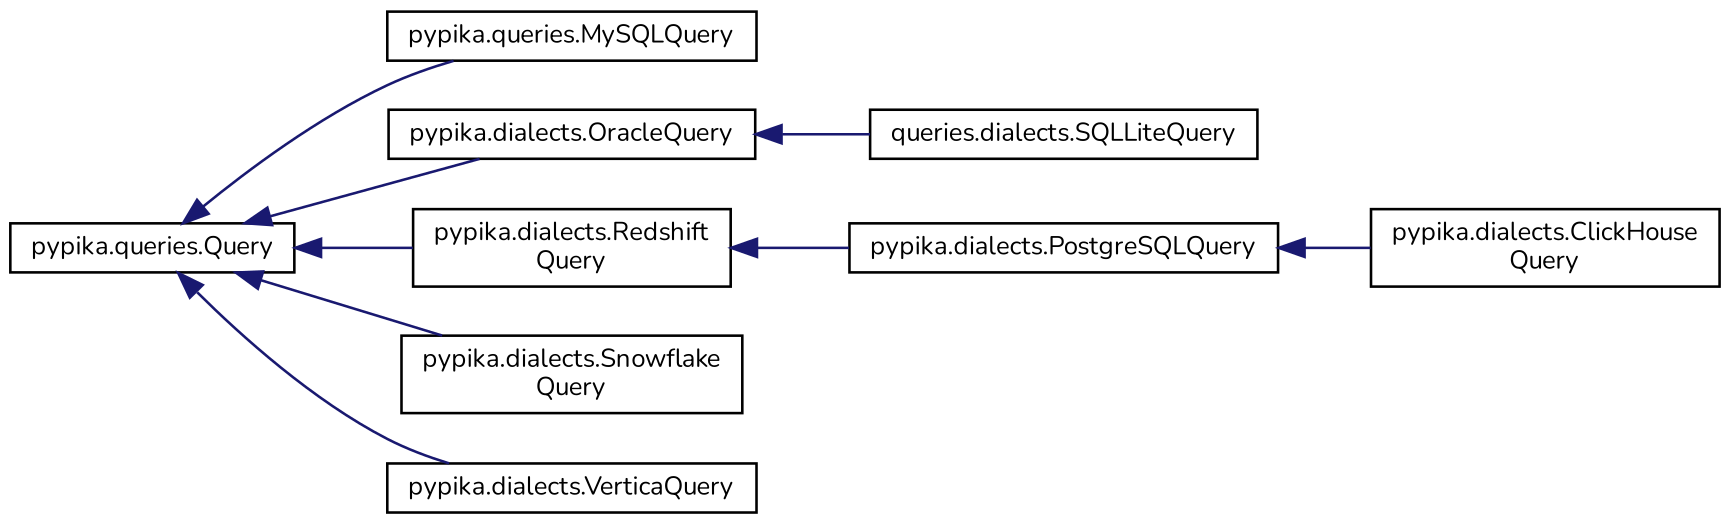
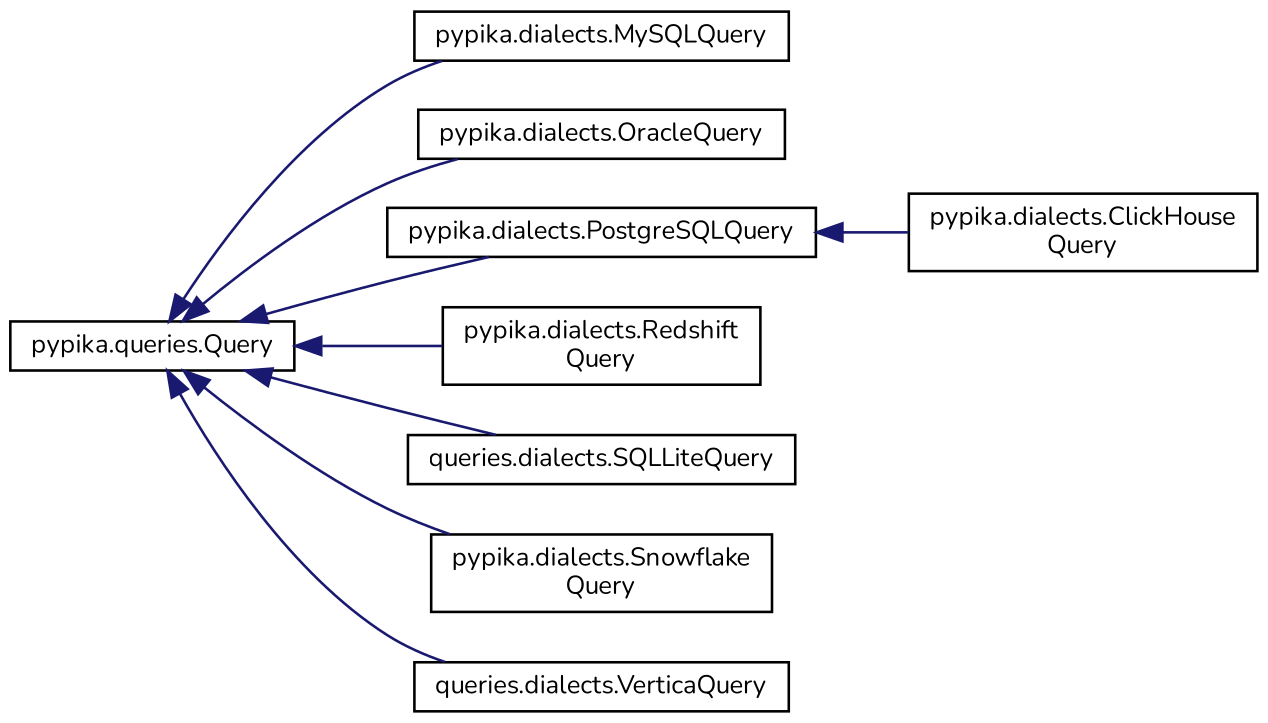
(572, 36) -> (602, 36)
(826, 134) -> (383, 407)
(803, 248) -> (377, 284)
(572, 488) -> (602, 687)
